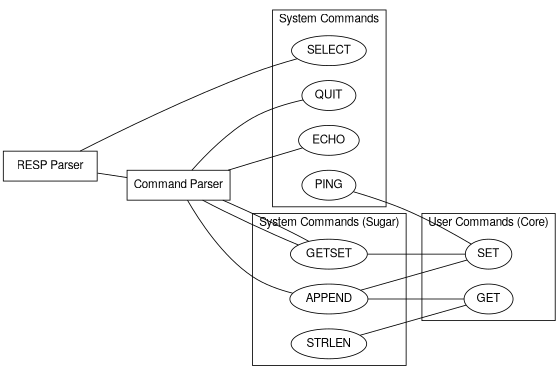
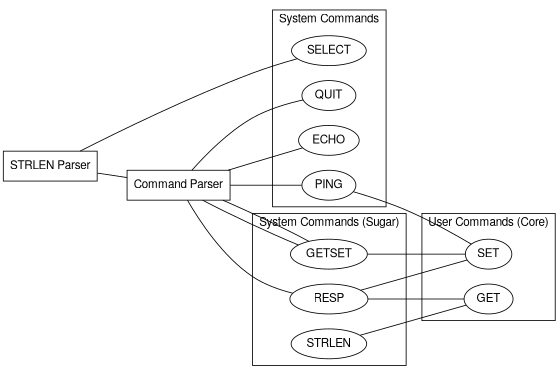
(50, 166) -> (50, 166)
none -> (266, 185)
(329, 299) -> (329, 299)
